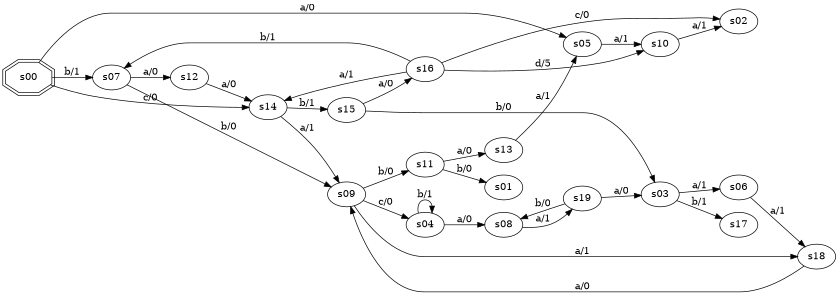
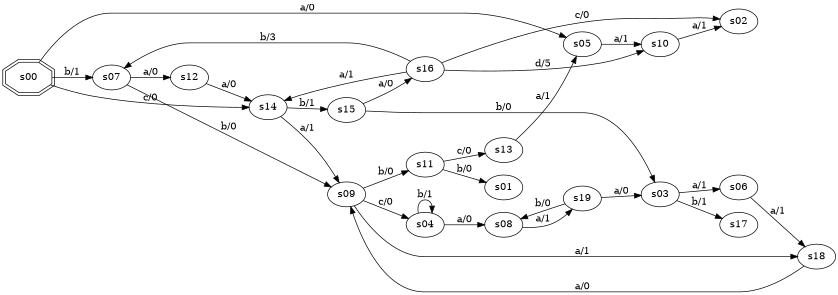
(268, 38) -> (268, 38)
(464, 151) -> (464, 151)
